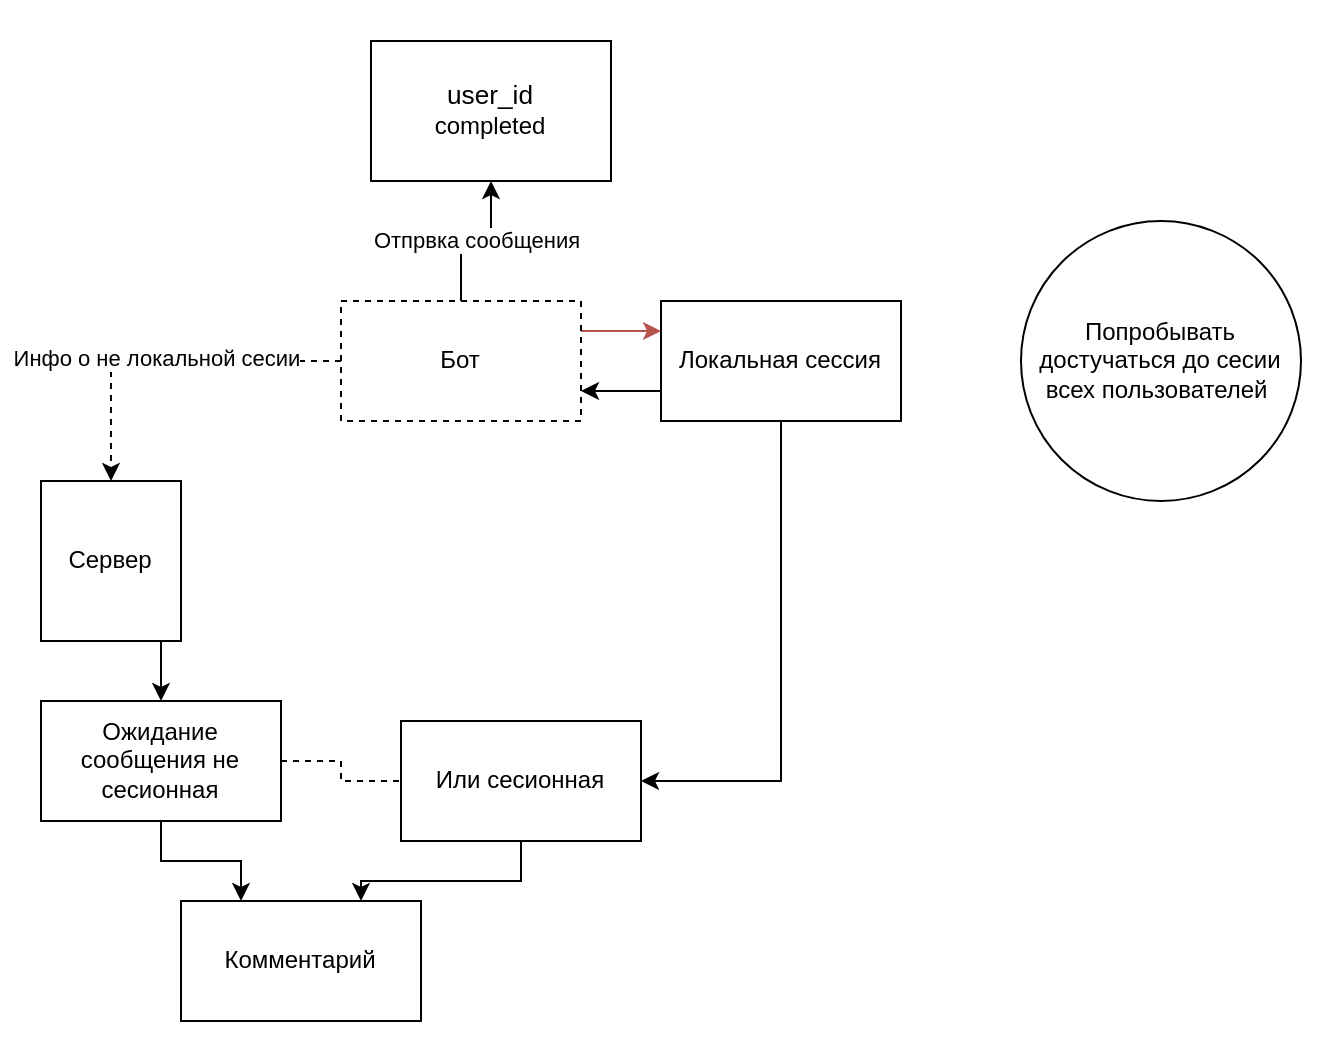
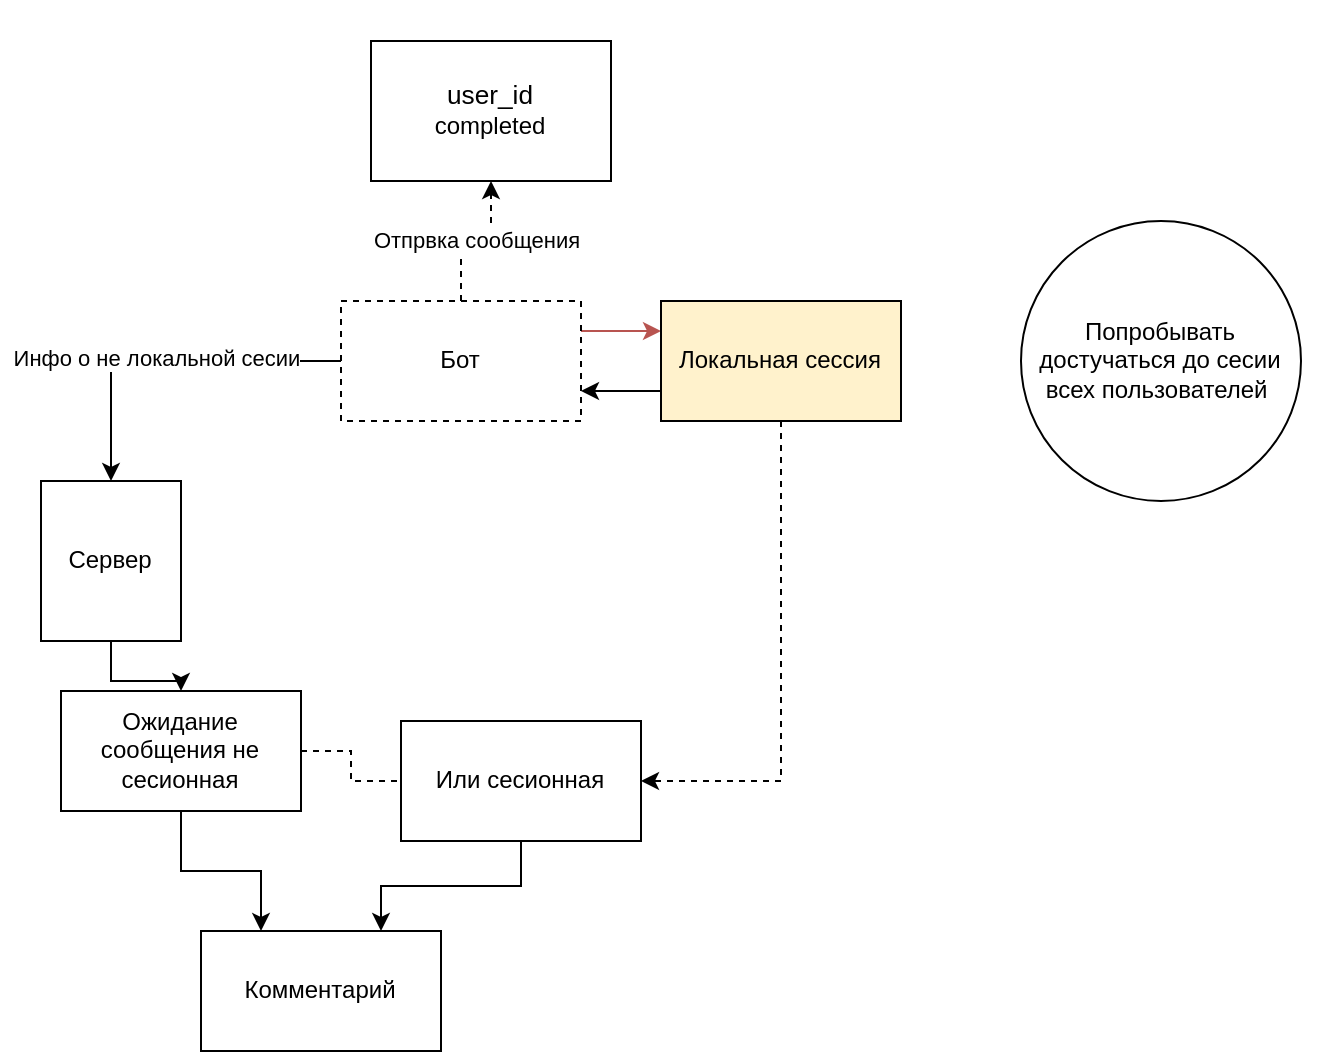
(461, 275) -> (461, 275)
(781, 361) -> (781, 361)
(111, 420) -> (111, 420)
(781, 665) -> (781, 665)
(161, 761) -> (181, 751)
(301, 961) -> (321, 991)
